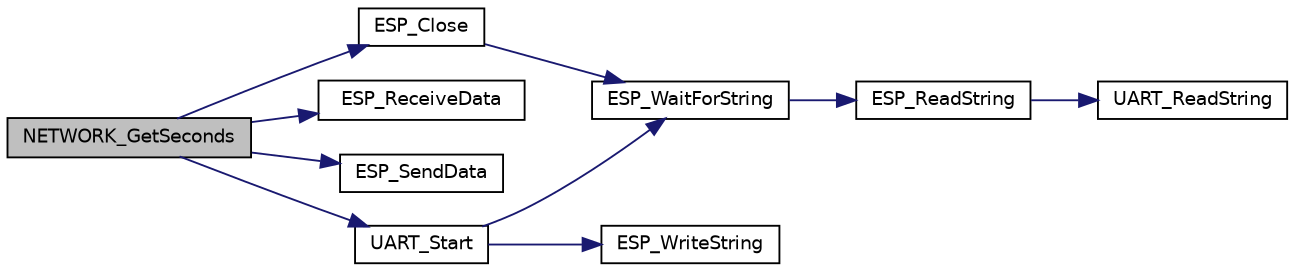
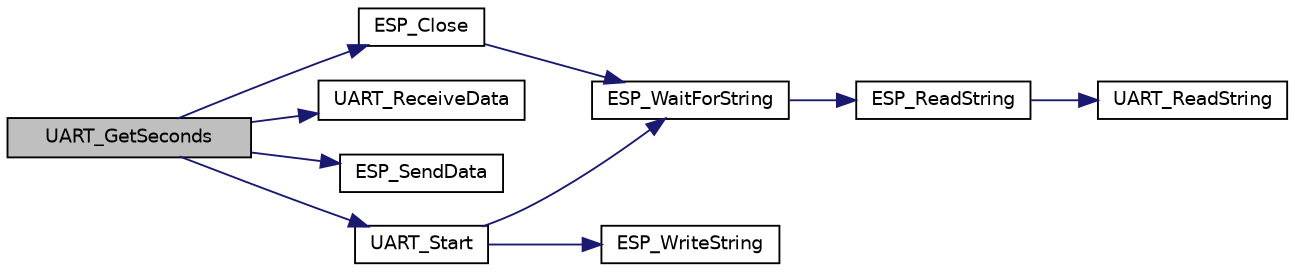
(422, 100) -> (422, 100)
(129, 138) -> (129, 138)
